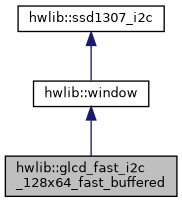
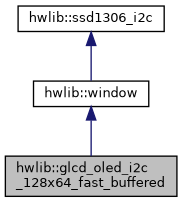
(91, 19) -> (91, 19)
(91, 176) -> (91, 176)
